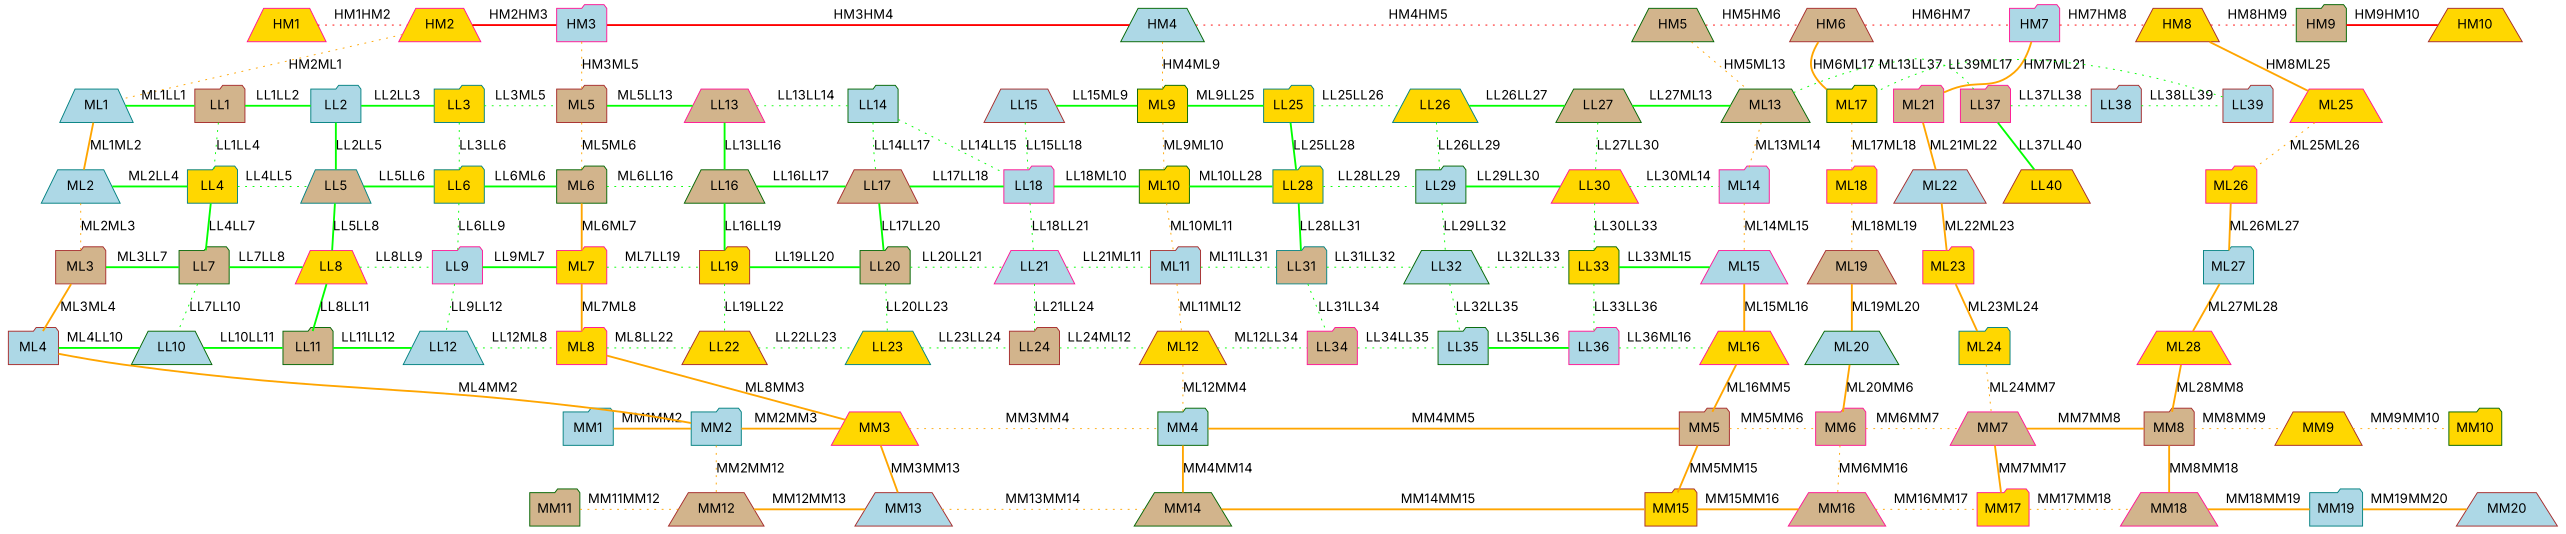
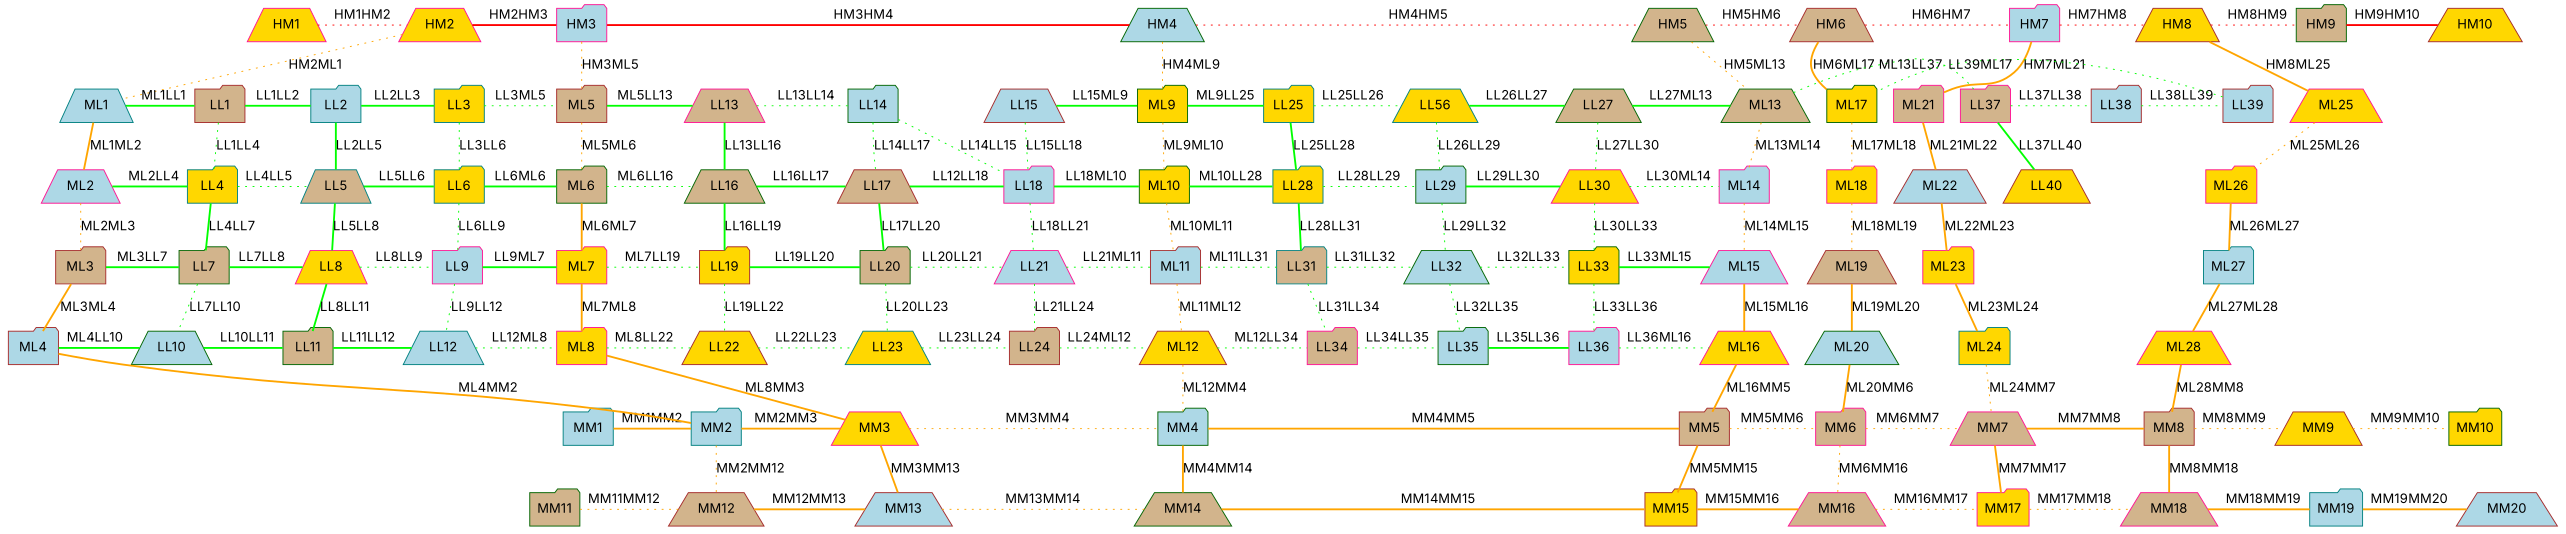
(1435, 106) -> (1435, 106)
(961, 177) -> (961, 177)
(81, 186) -> (81, 186)
